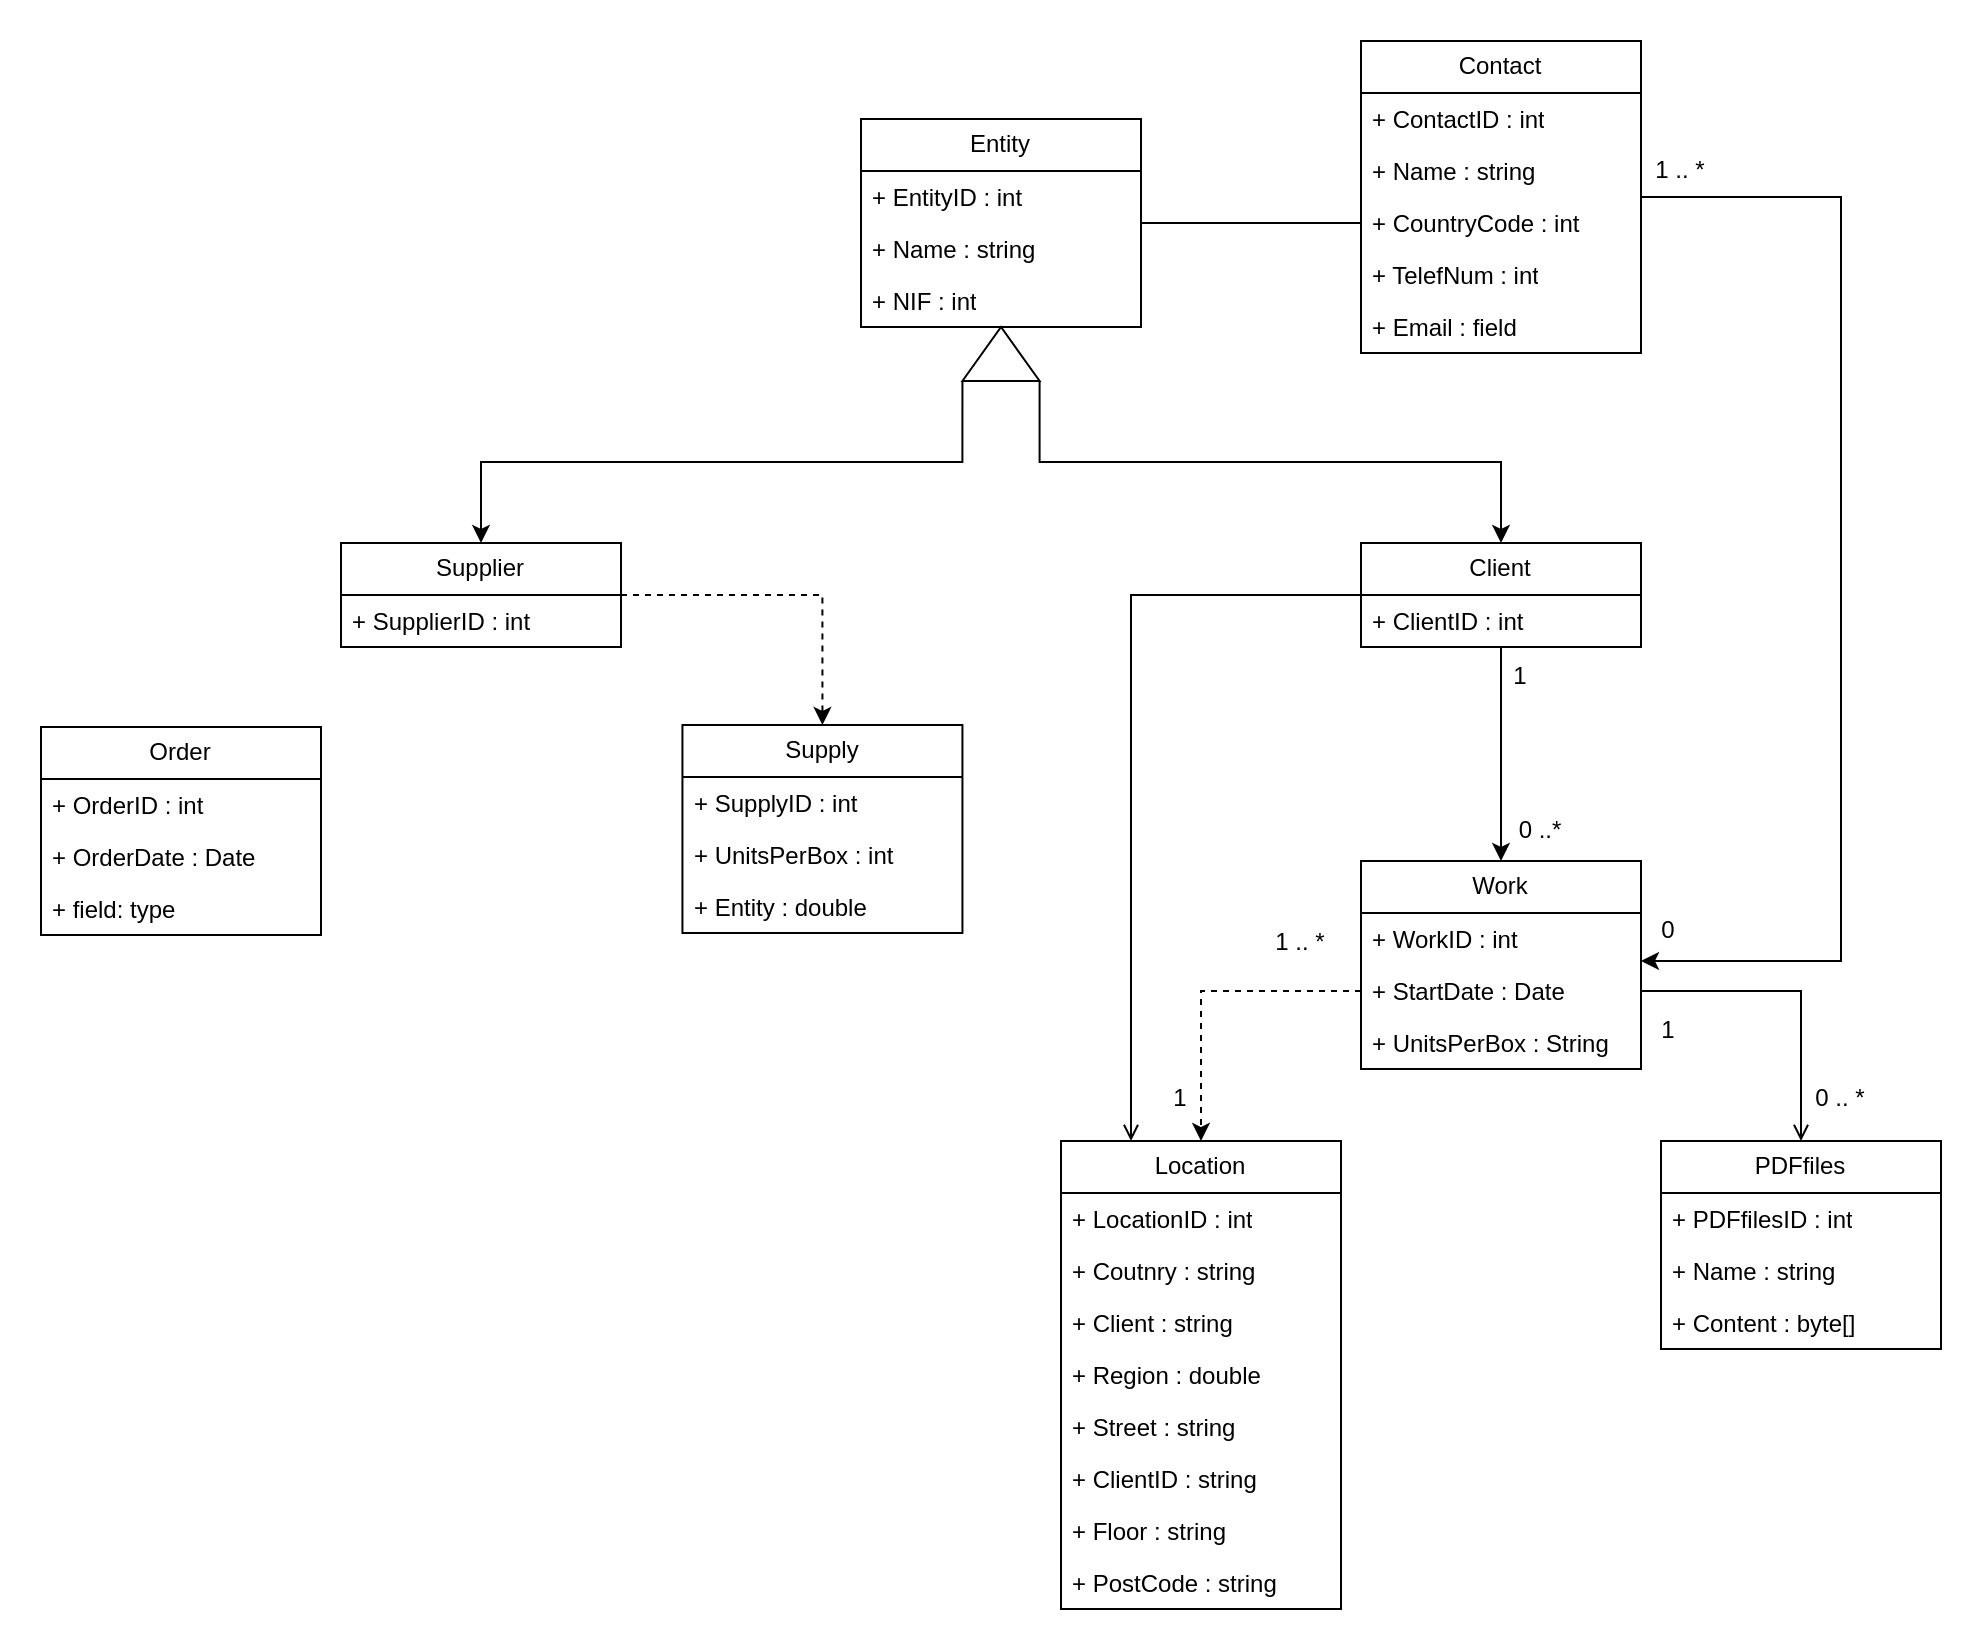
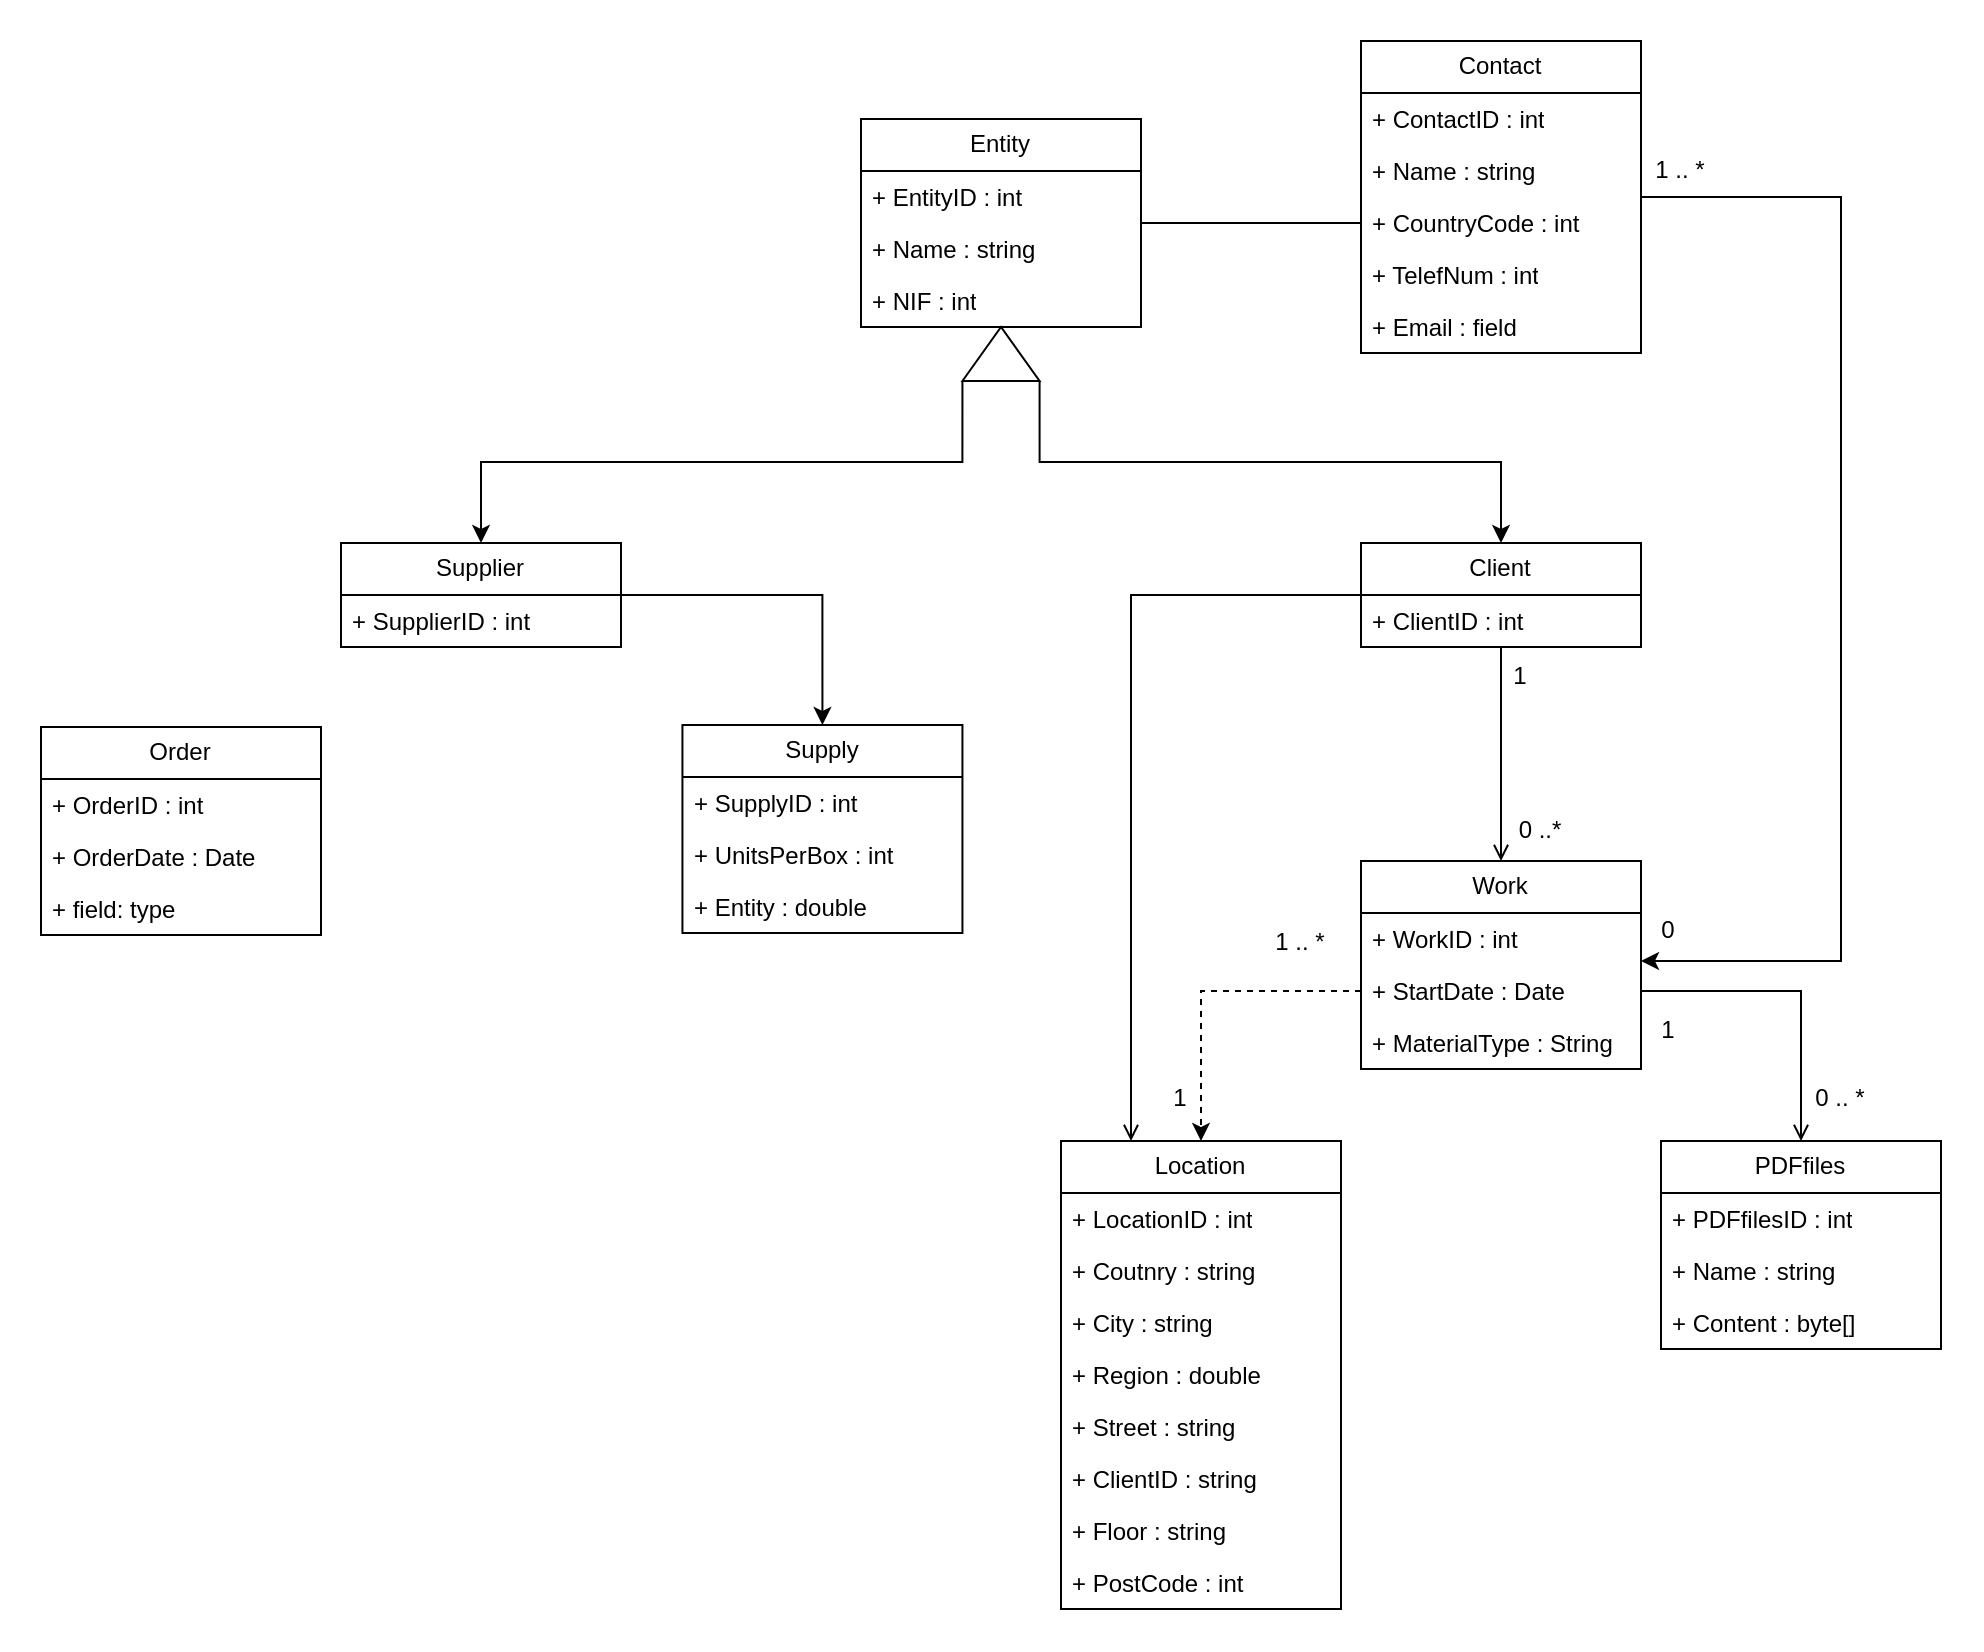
(778, 595) -> (778, 595)
(1501, 846) -> (1501, 849)
(1502, 1045) -> (1503, 1060)
(1165, 1325) -> (1155, 1325)
(1185, 1585) -> (1165, 1585)
